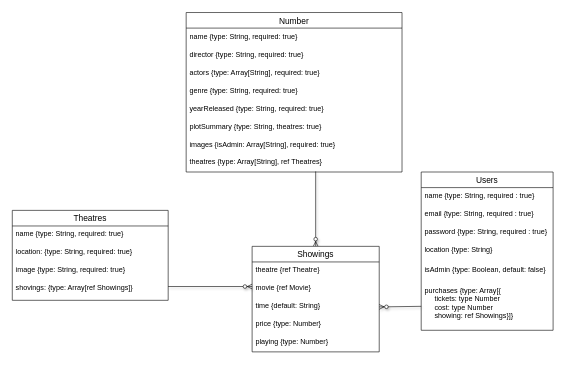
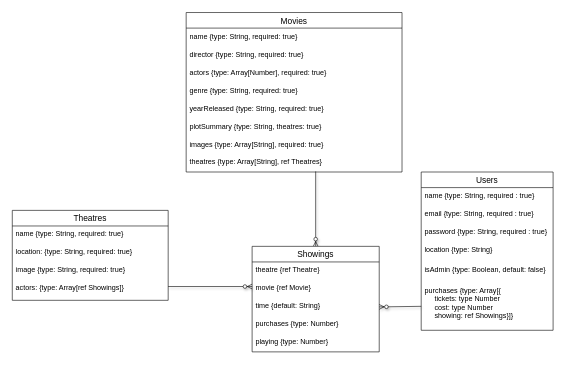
(294, 21) -> (294, 21)
(270, 72) -> (271, 72)
(273, 144) -> (269, 144)
(84, 288) -> (81, 288)
(292, 324) -> (301, 324)
